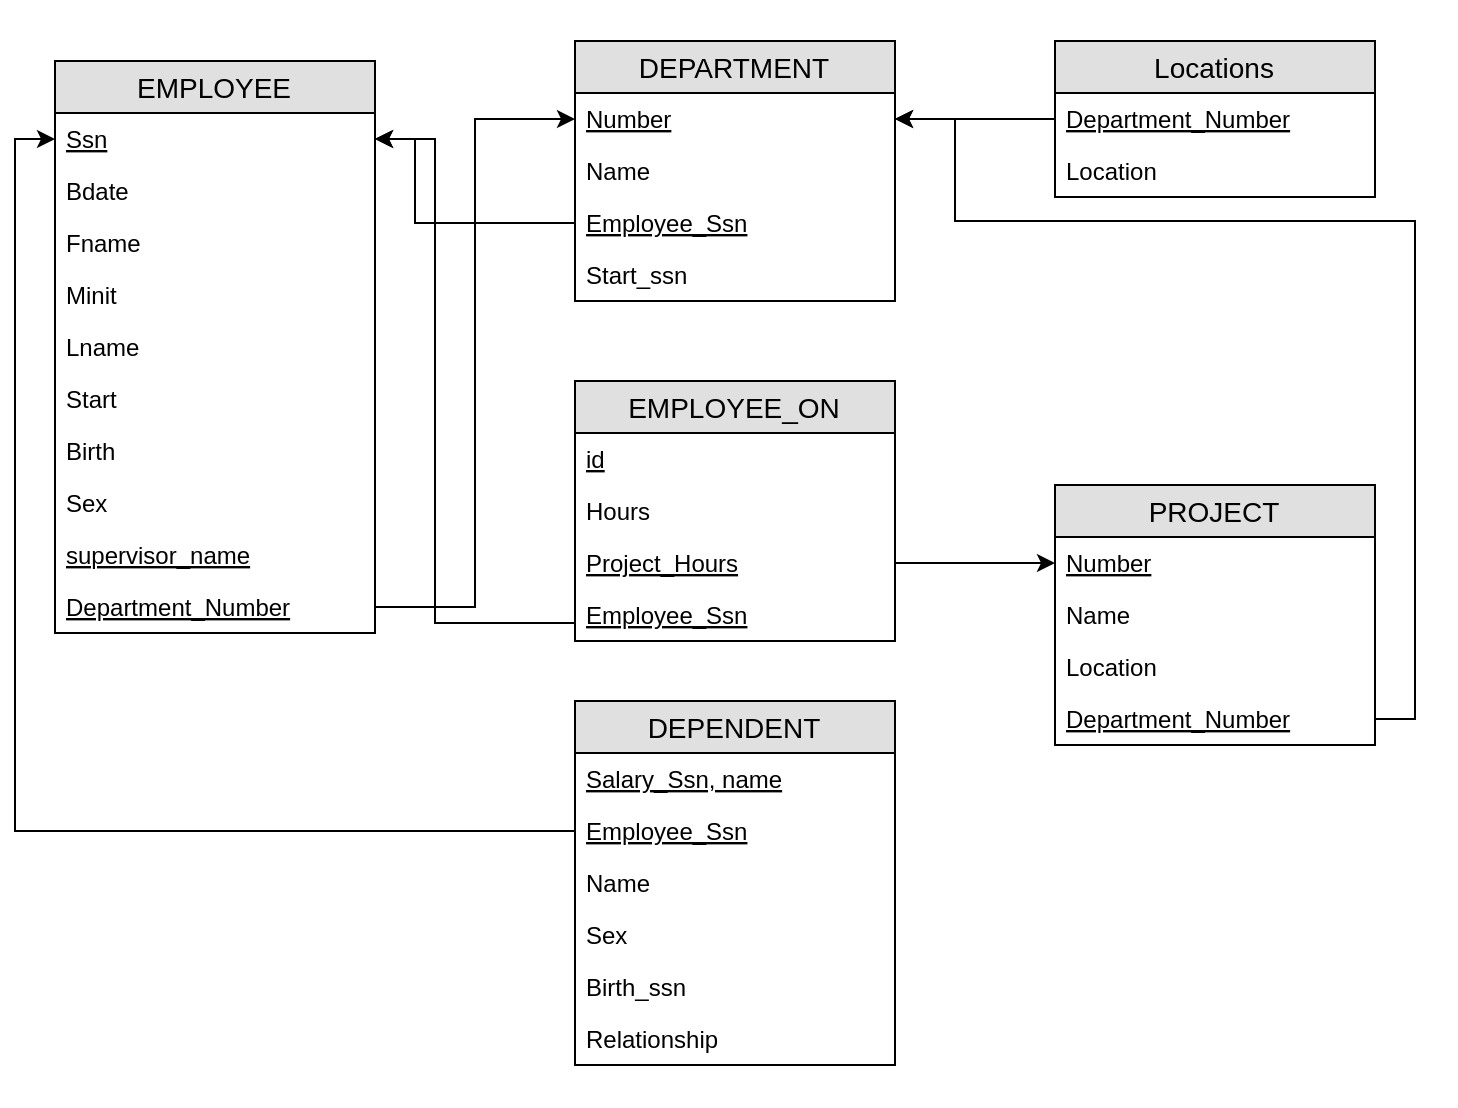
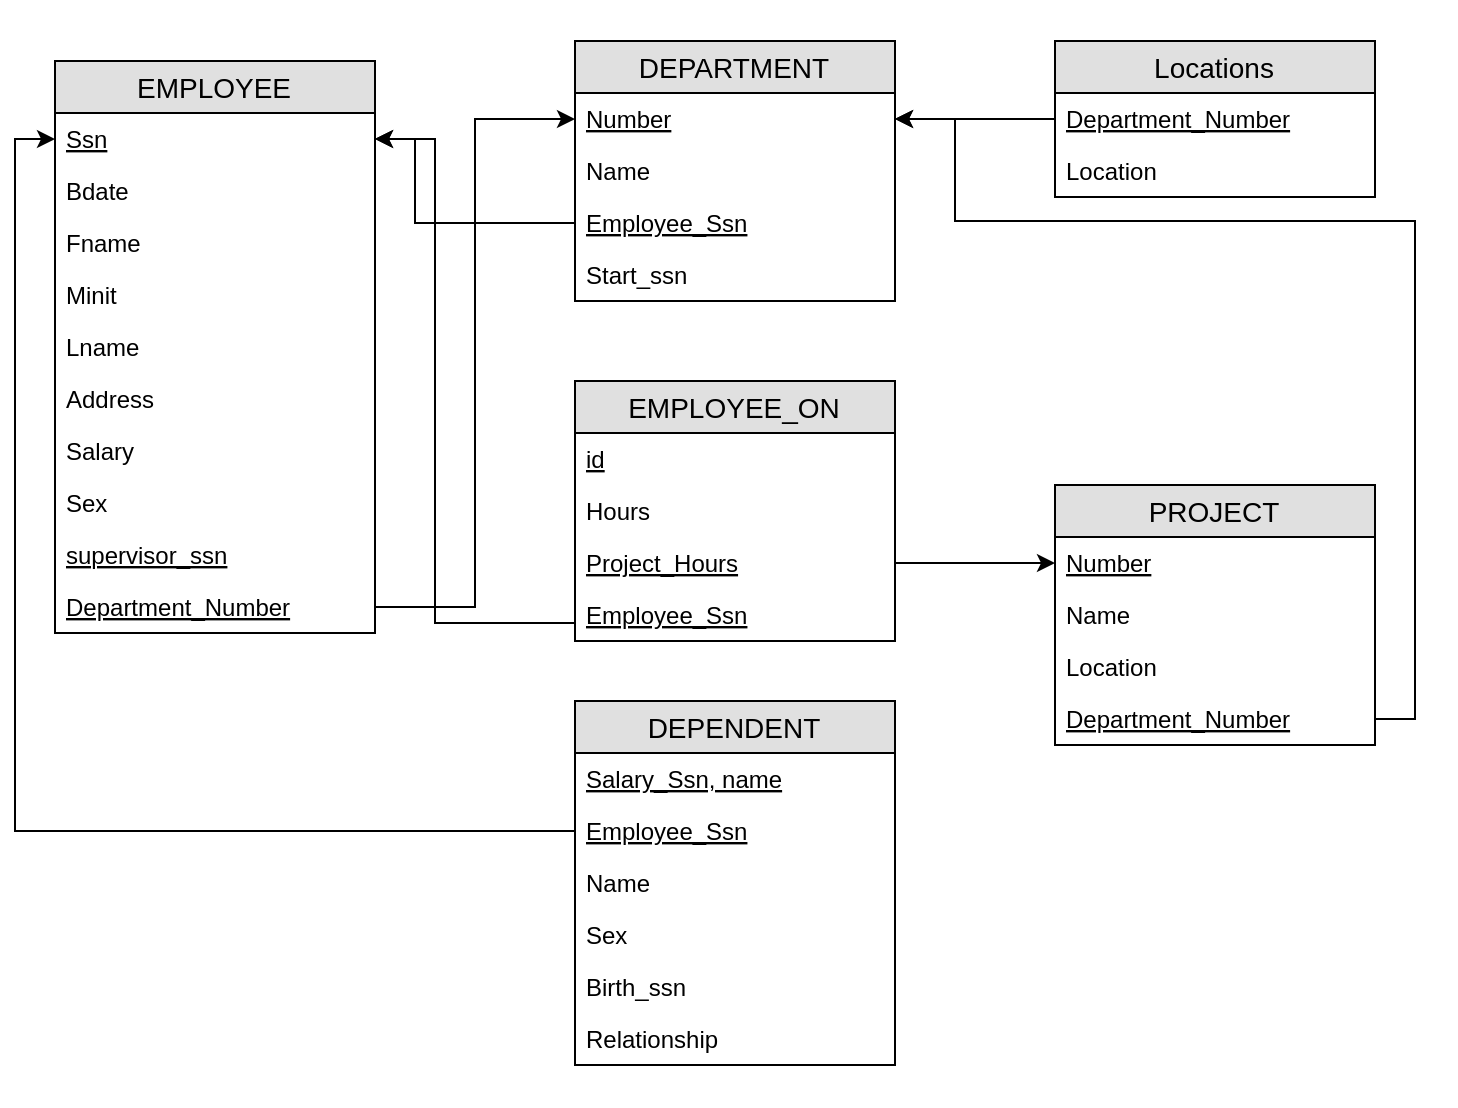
(100, 400) -> (113, 400)
(96, 452) -> (103, 452)
(164, 556) -> (157, 556)
